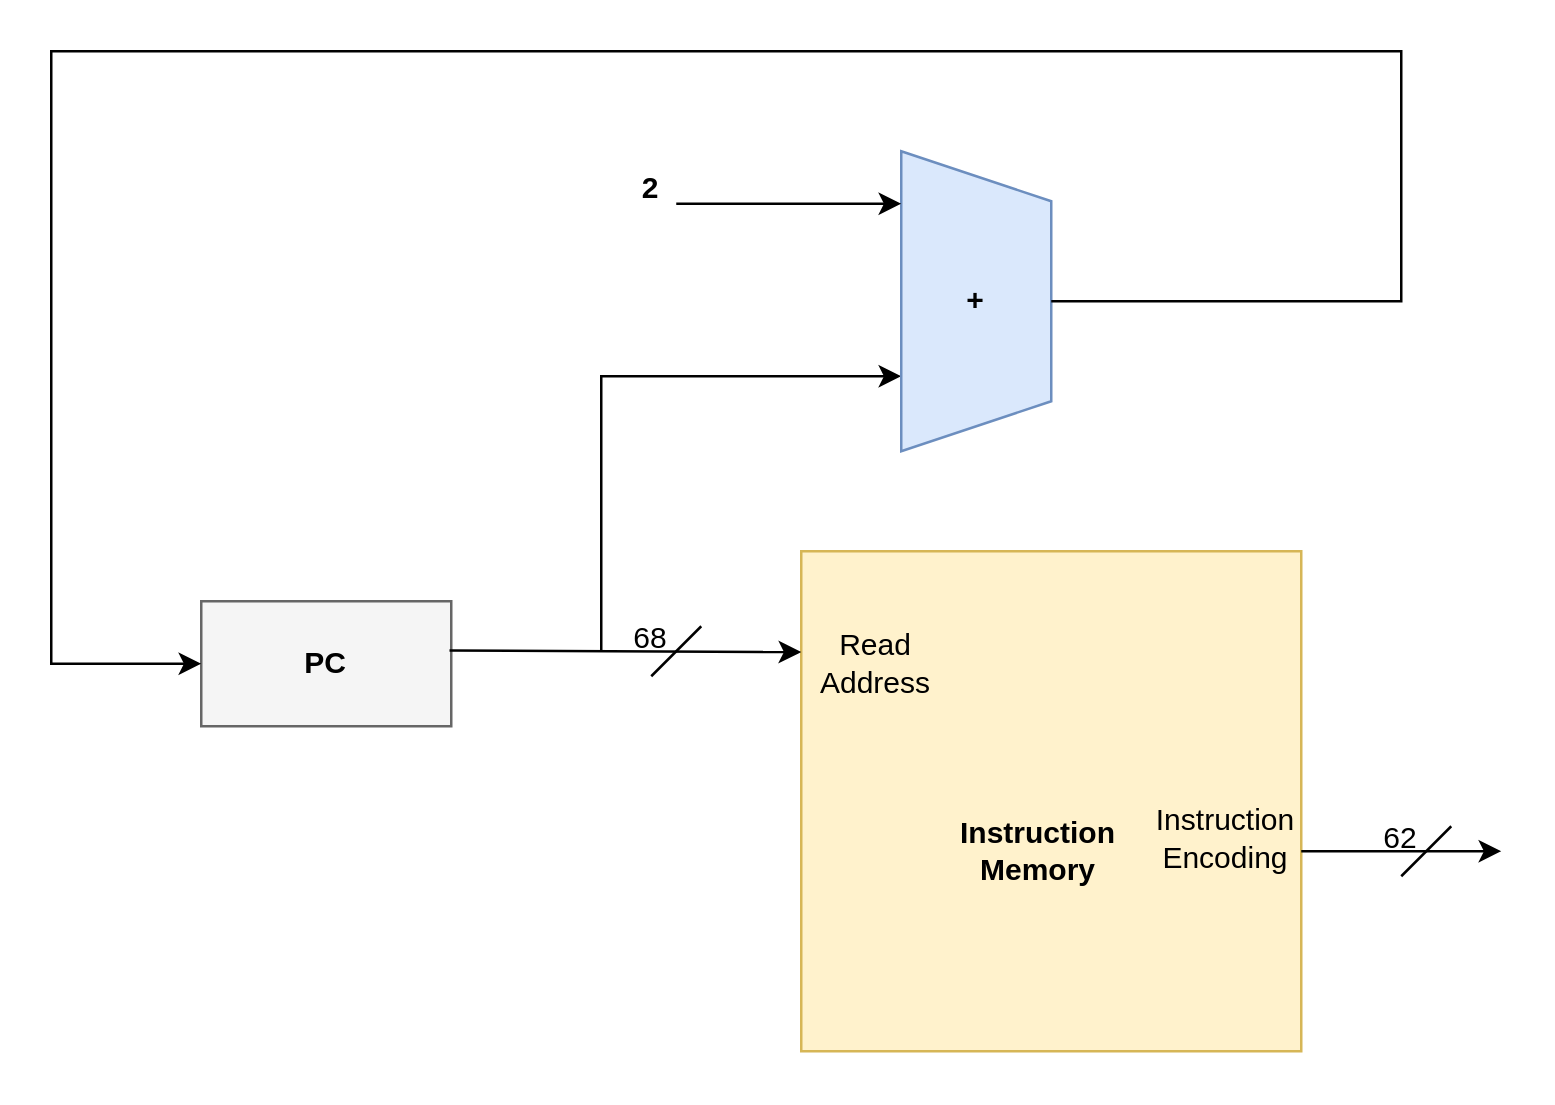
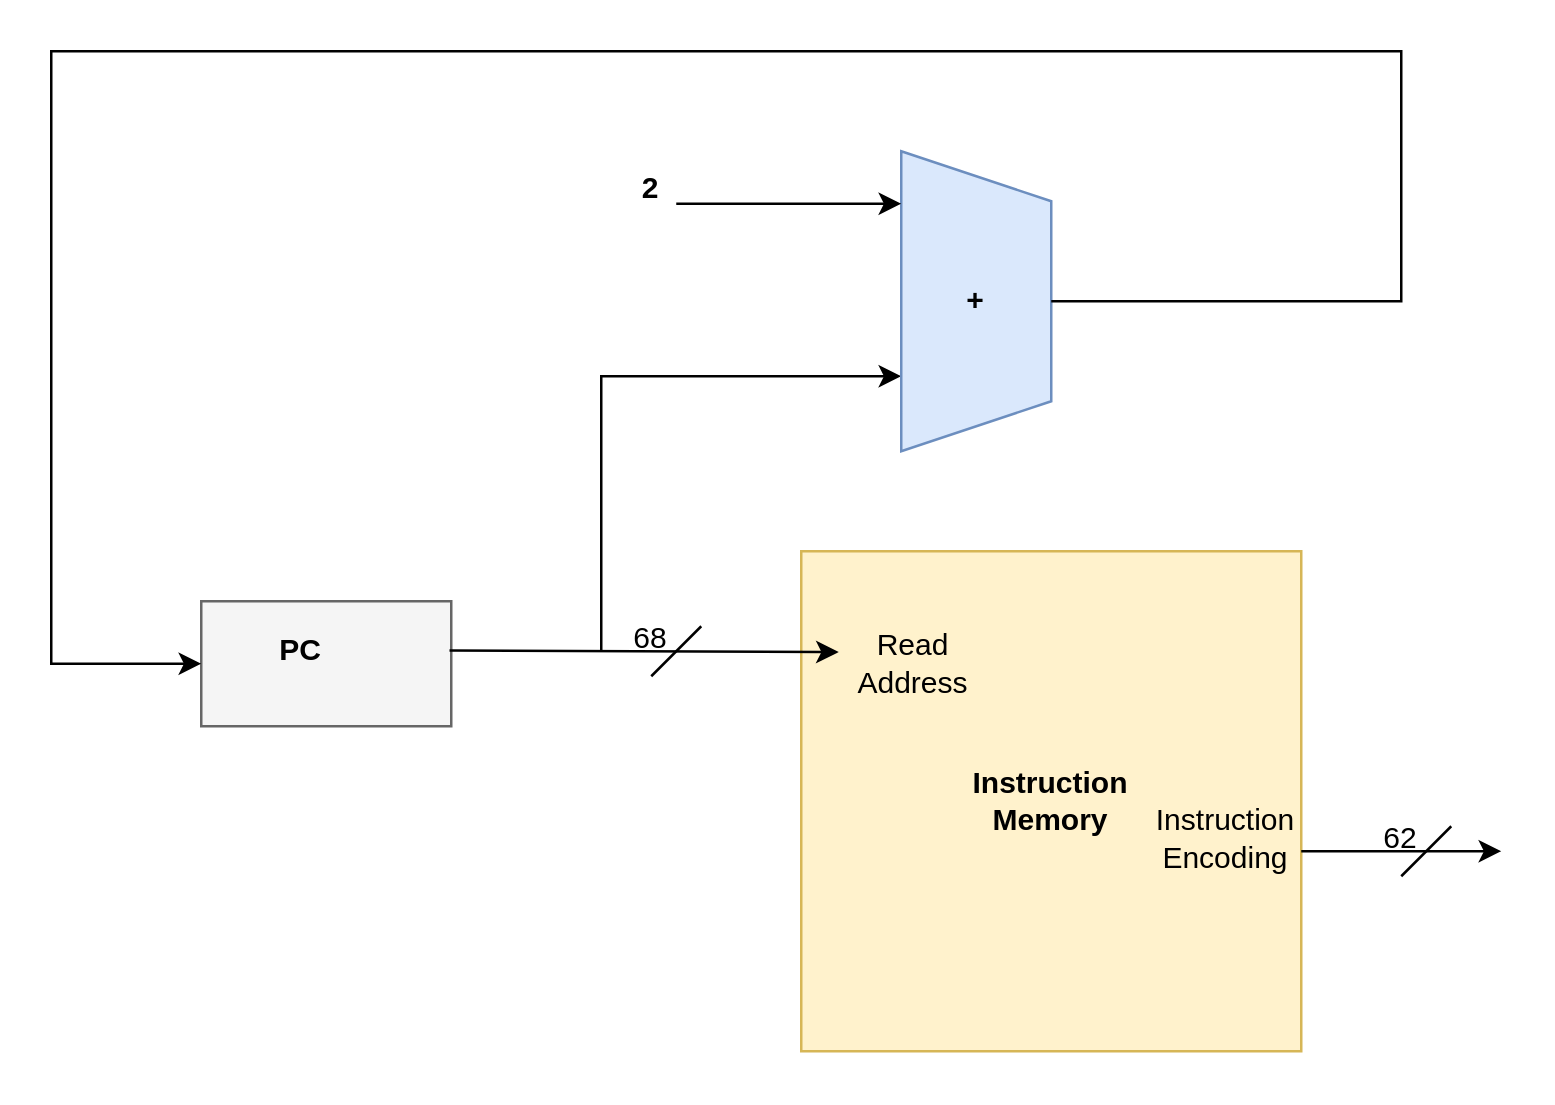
(326, 664) -> (301, 651)
(876, 664) -> (914, 664)
(1039, 851) -> (1051, 801)
